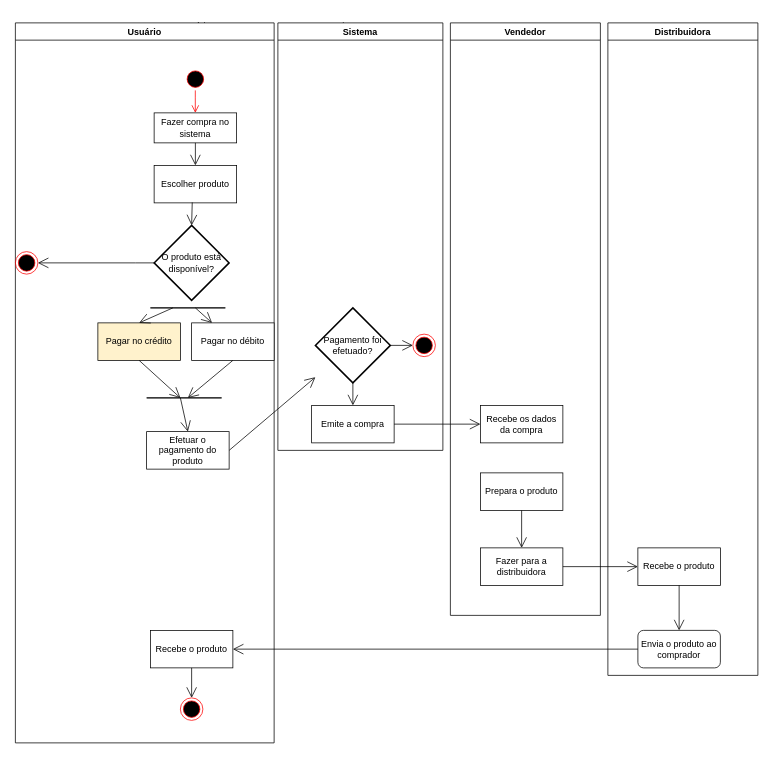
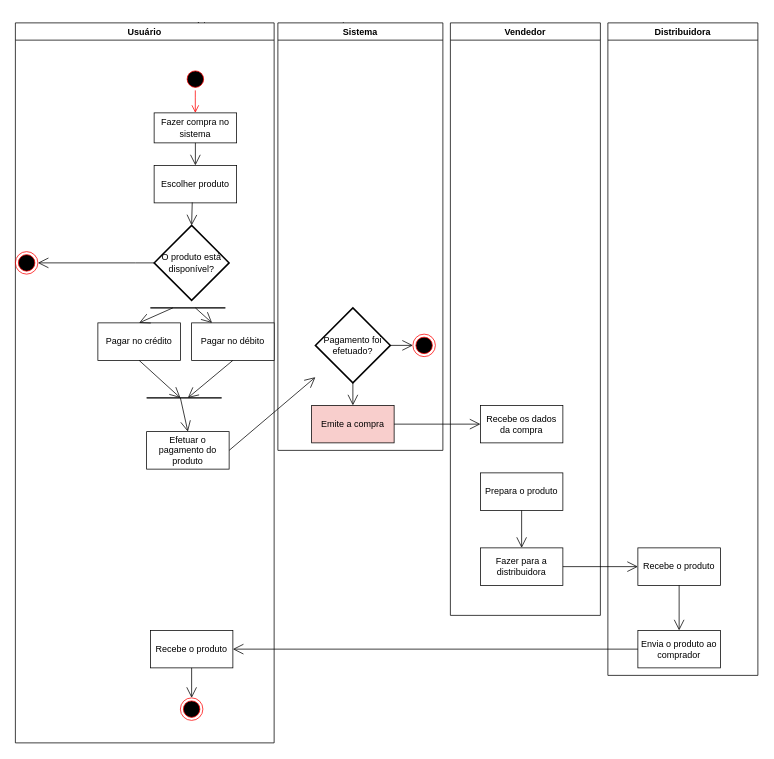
(139, 342) -> (139, 342)
(353, 424) -> (353, 424)
(679, 649) -> (679, 649)
